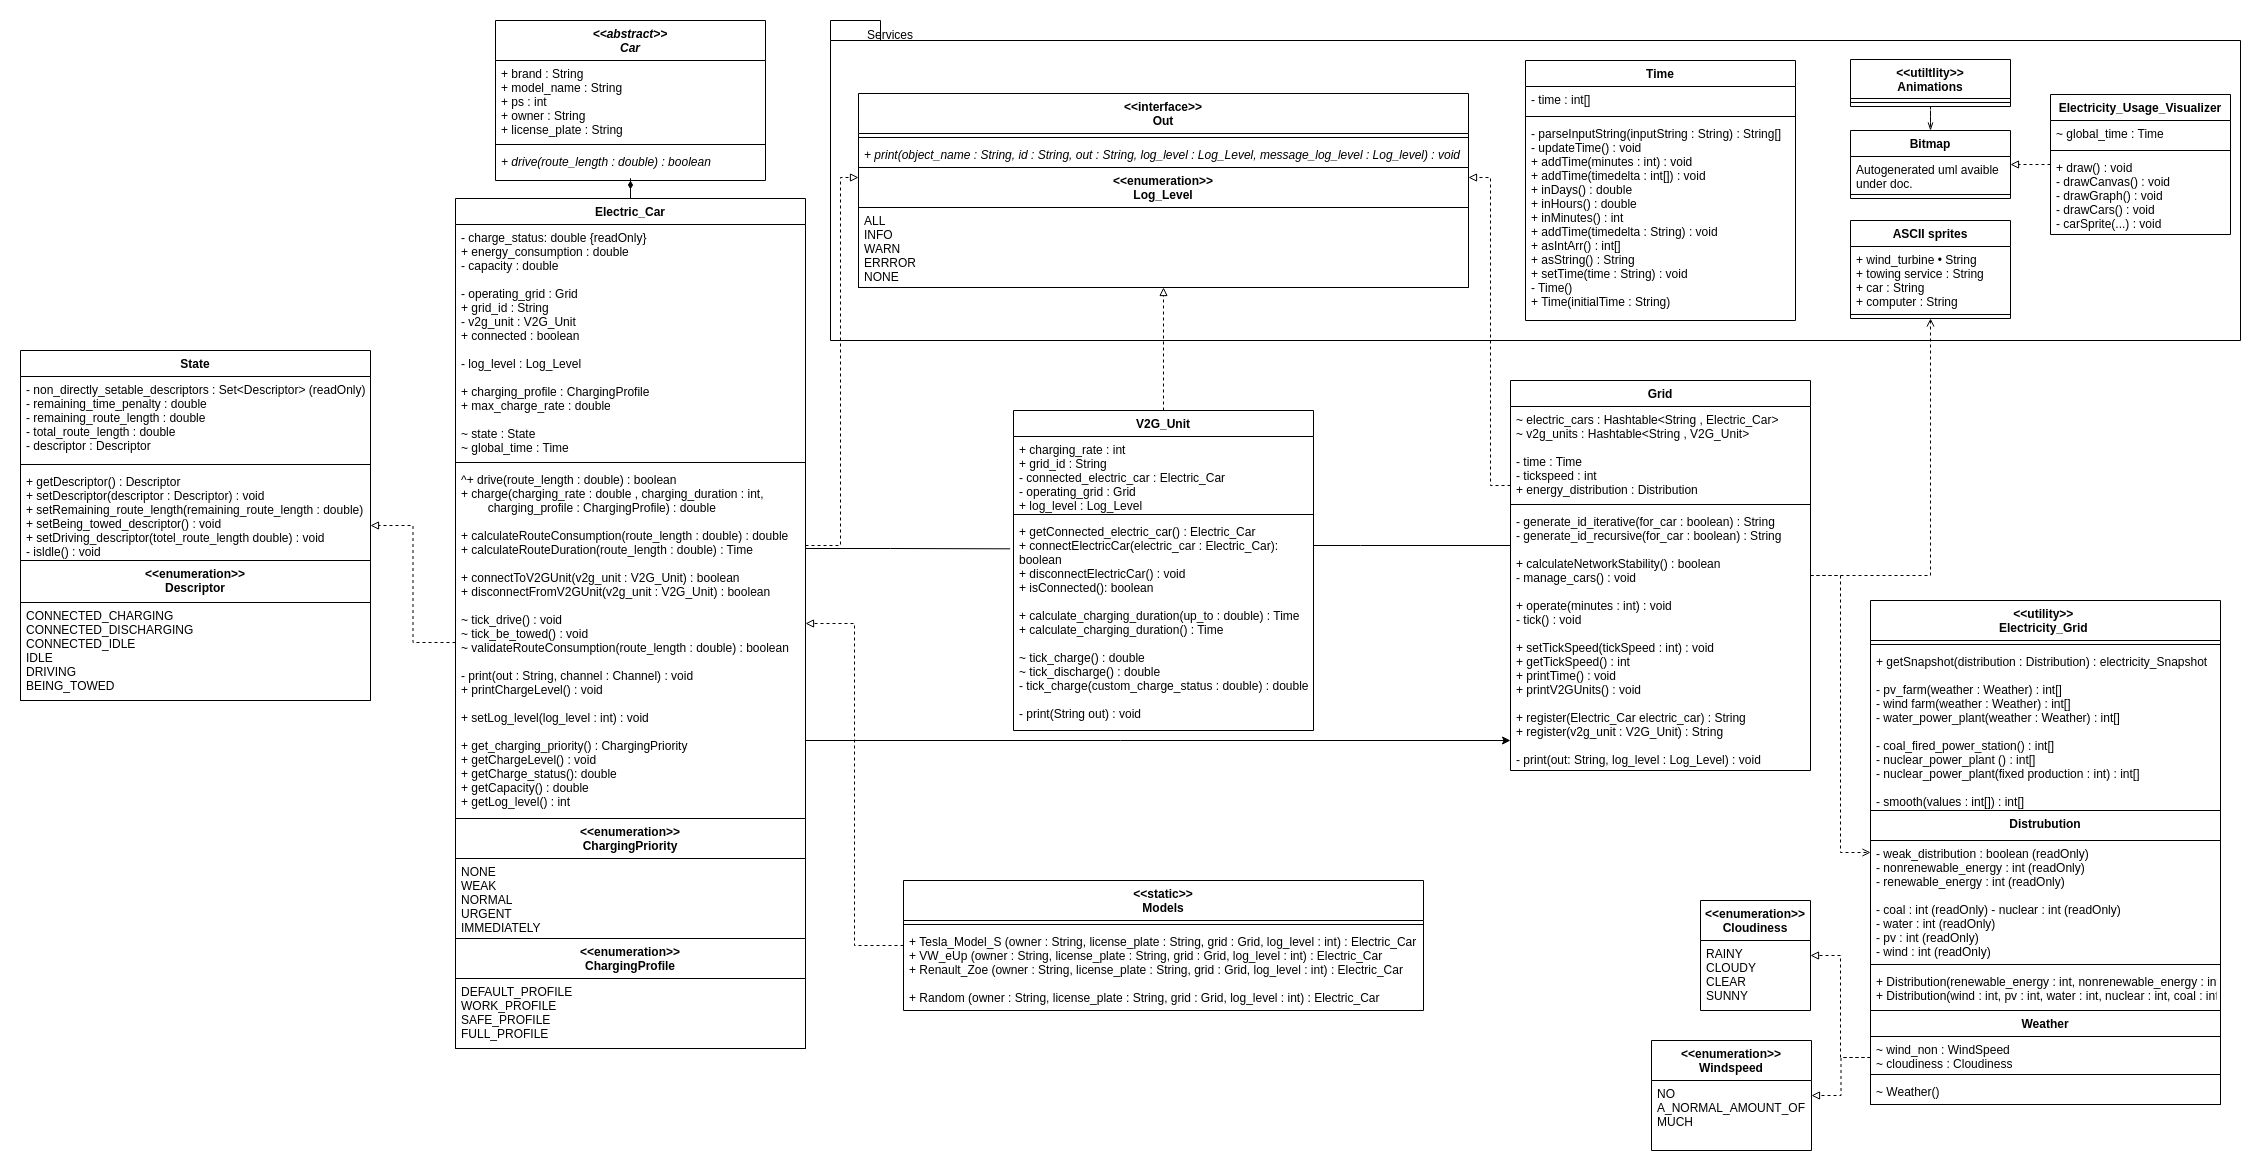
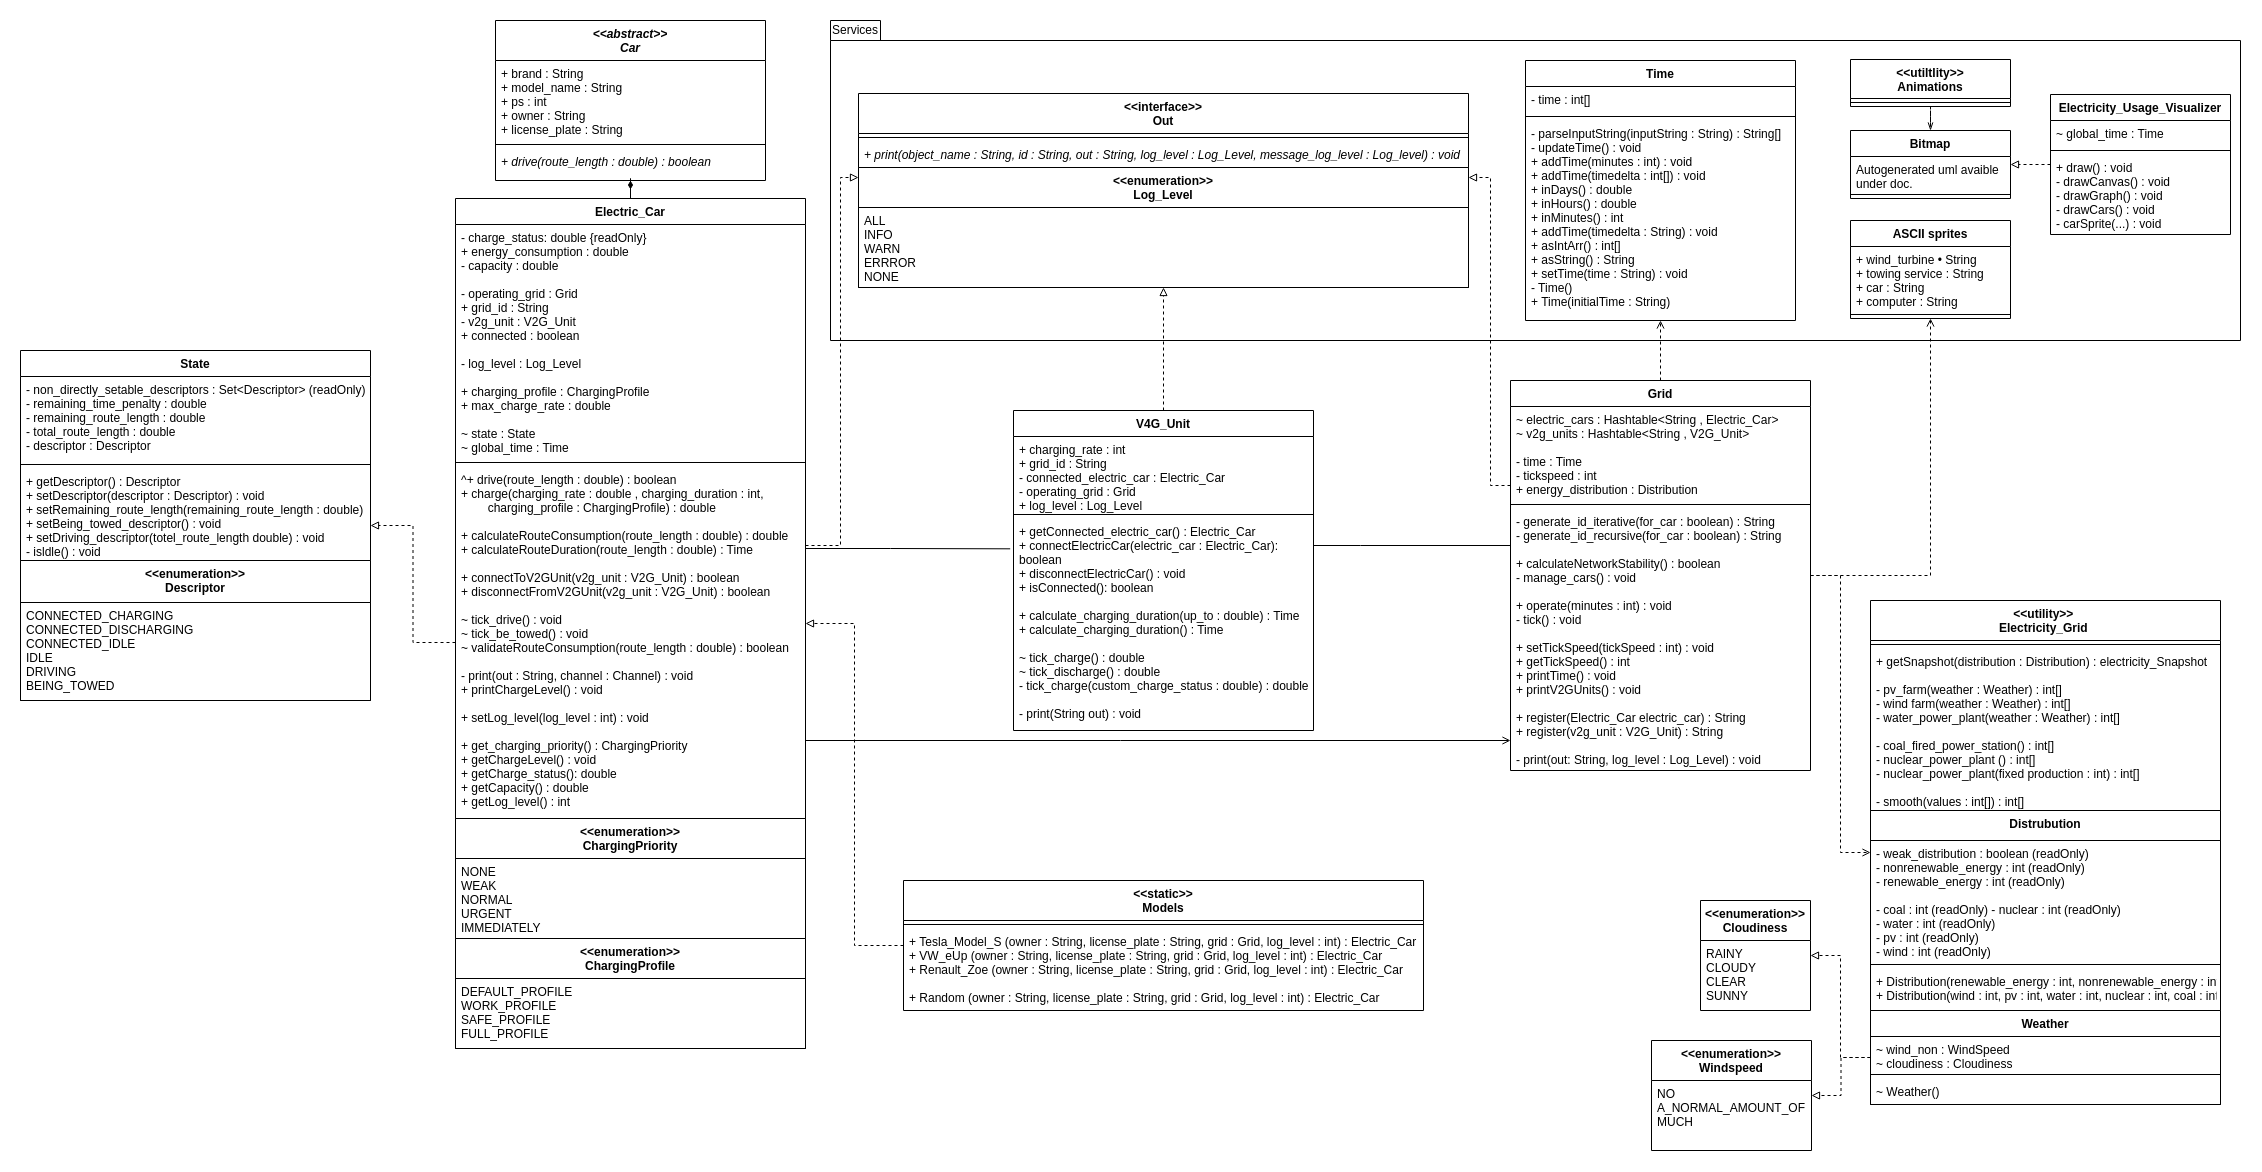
(891, 36) -> (856, 31)
none -> (1661, 352)
(1163, 424) -> (1163, 424)
(1502, 741) -> (1504, 741)
